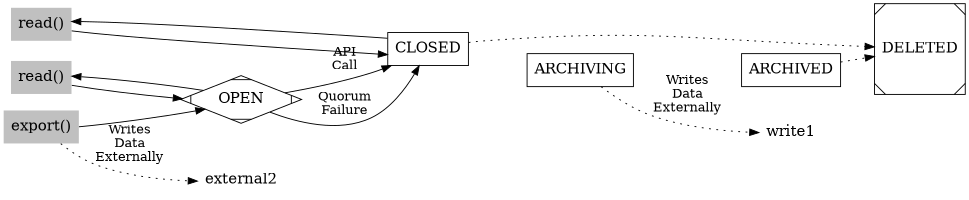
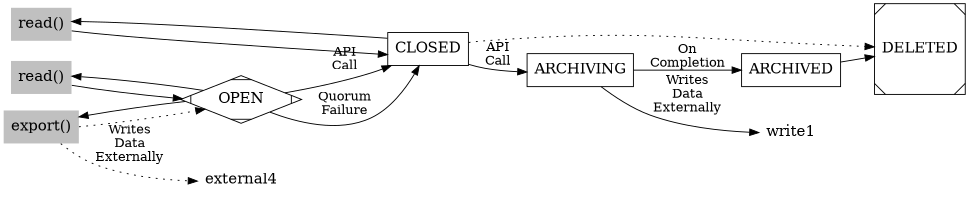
(853, 60) -> (853, 60)
none -> (493, 70)
none -> (683, 70)
none -> (137, 108)
(138, 120) -> (138, 120)
(671, 122) -> (671, 122)
(241, 180) -> (241, 180)
